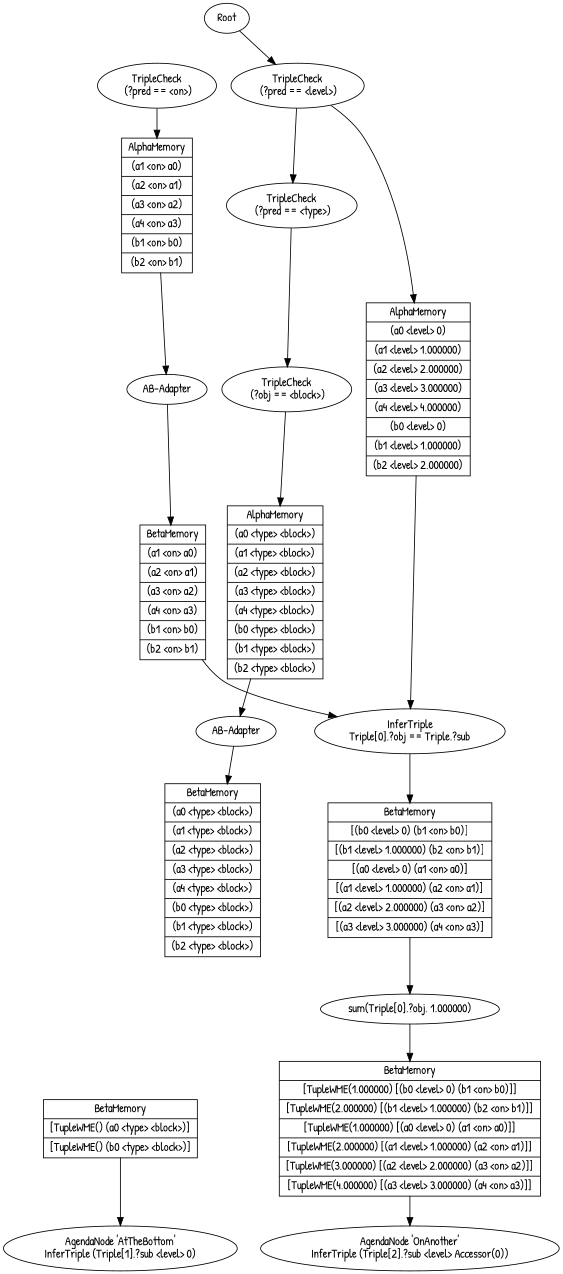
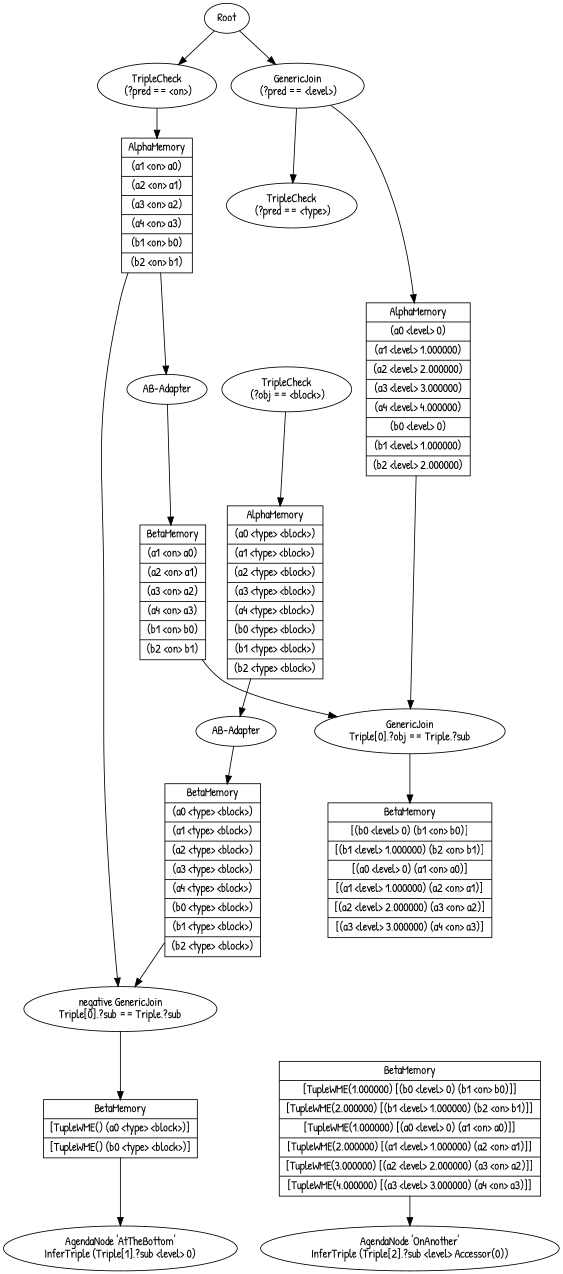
none -> (200, 45)
(298, 86) -> (298, 86)
(289, 293) -> none
(410, 731) -> (410, 731)
none -> (120, 1009)
(410, 1009) -> none
